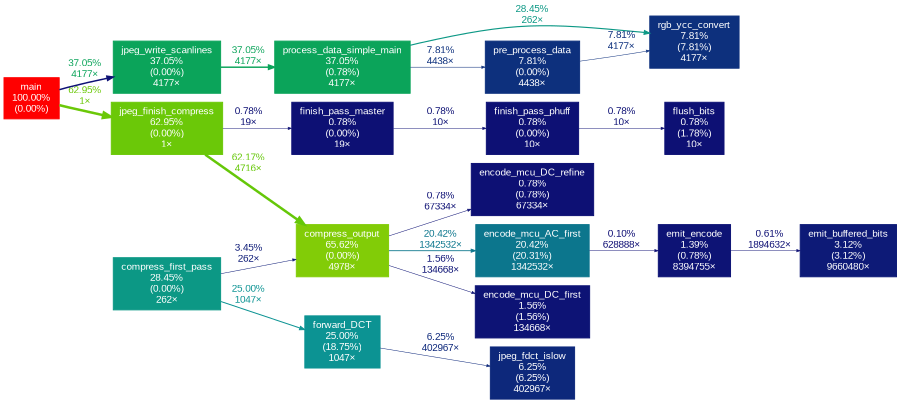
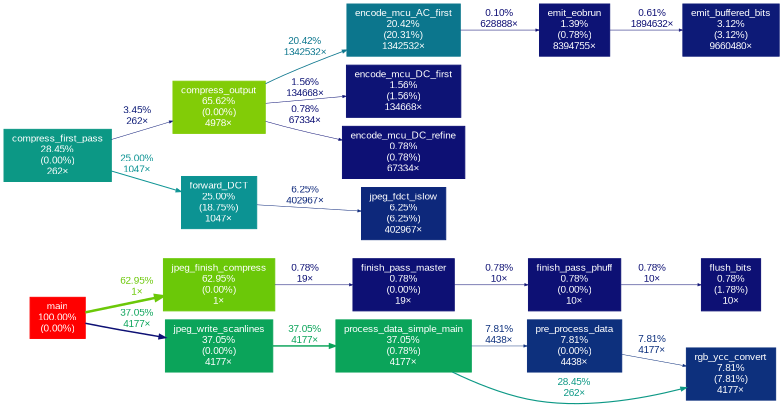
(251, 187) -> none
(694, 251) -> (575, 30)
